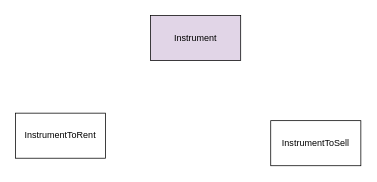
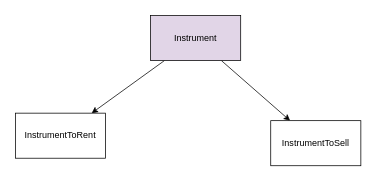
none -> (130, 85)
none -> (254, 89)
